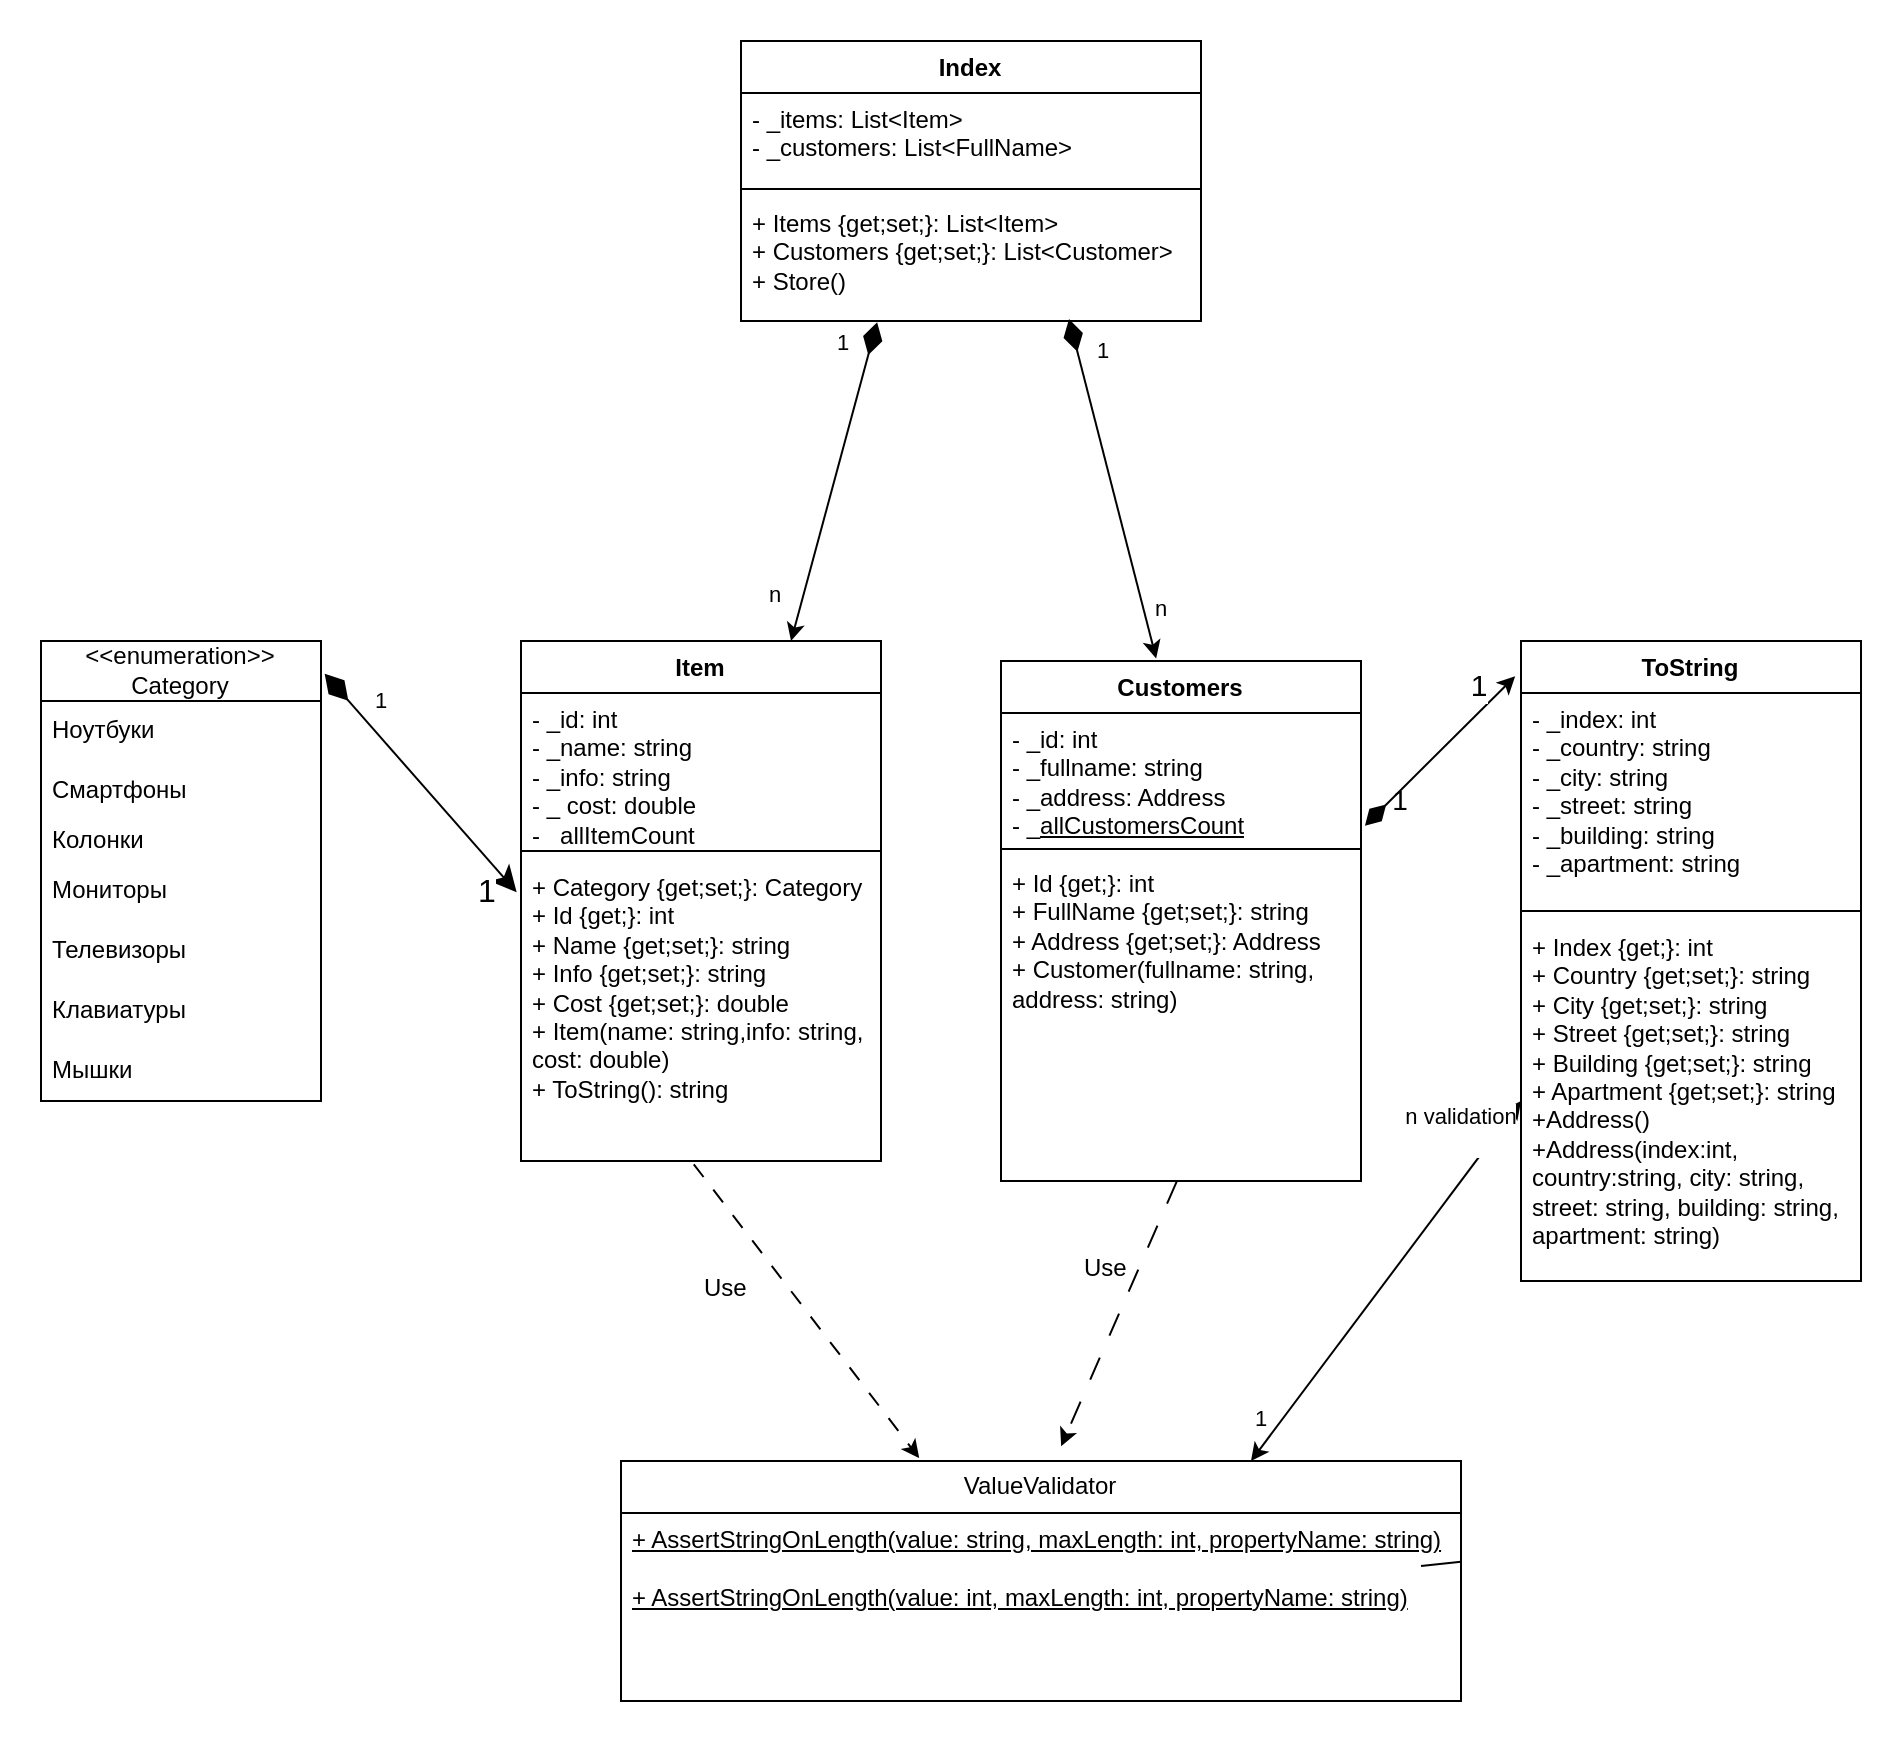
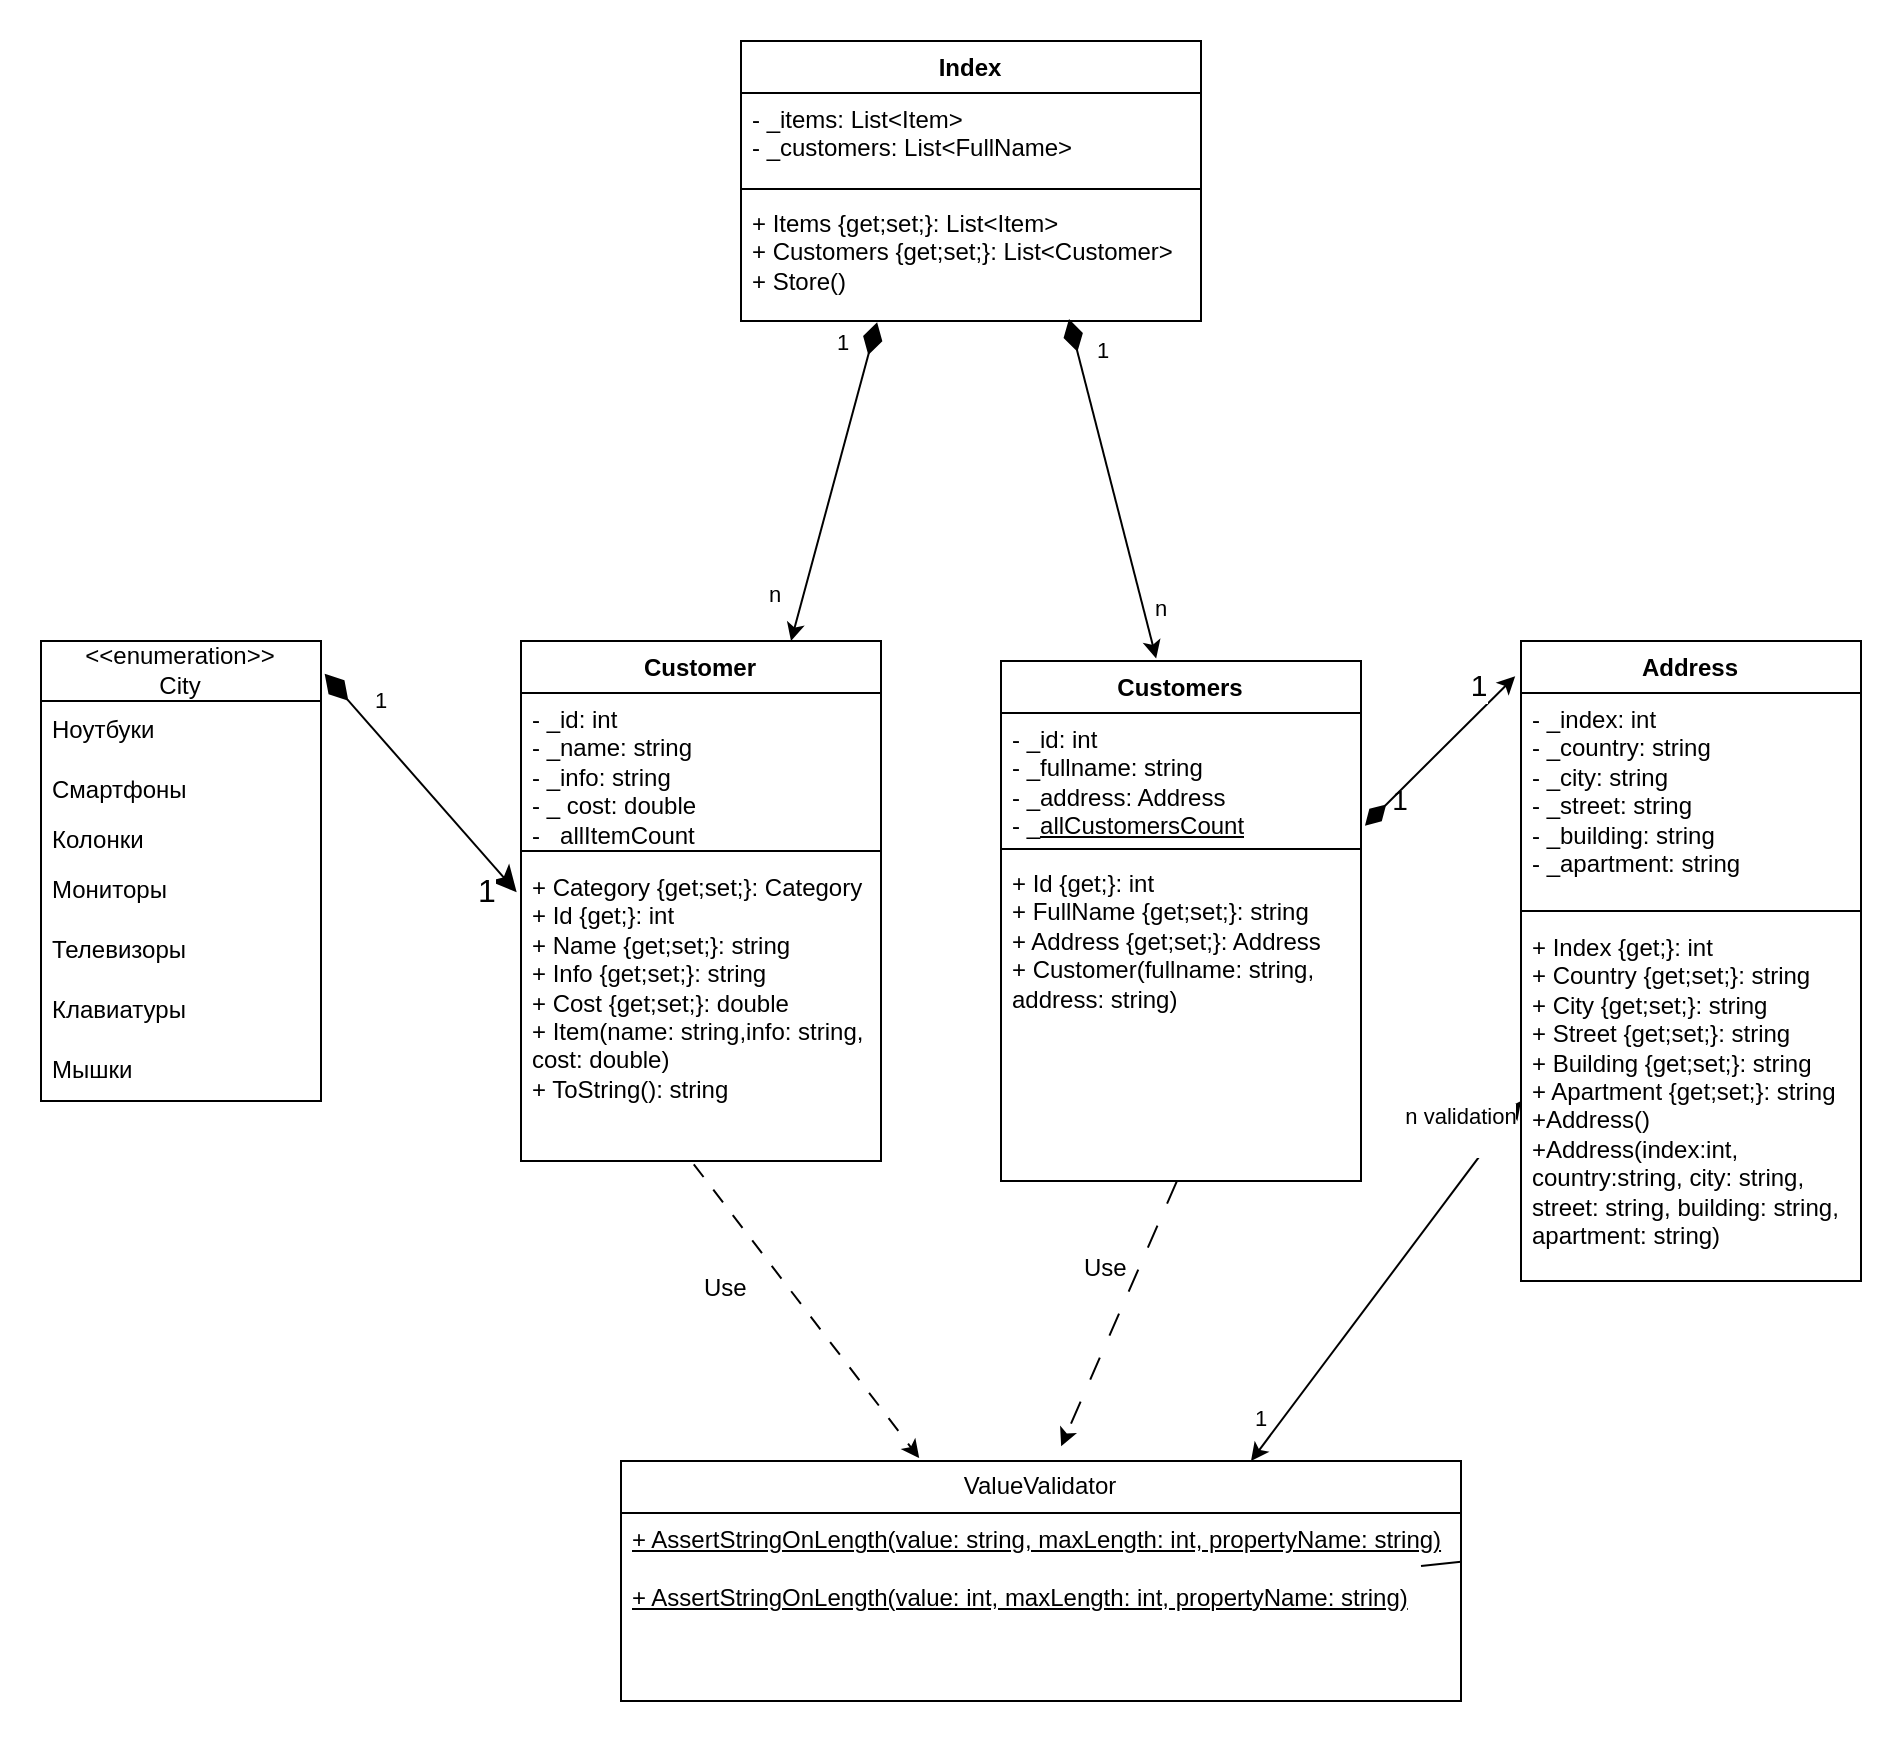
(701, 669) -> (701, 669)
(1691, 669) -> (1691, 669)
(181, 671) -> (181, 671)
